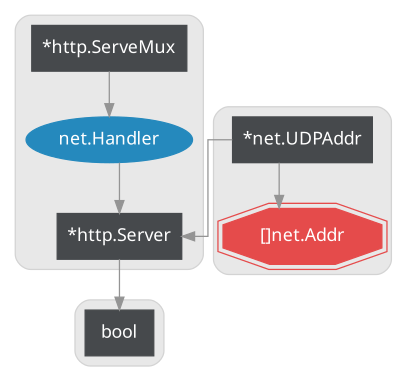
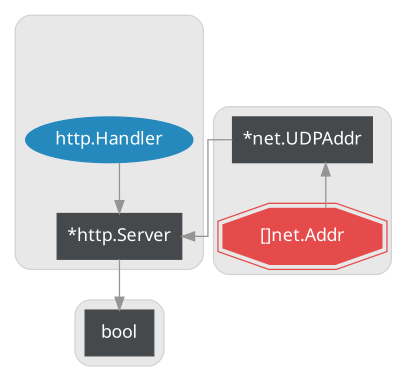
(109, 48) -> none
(109, 140) -> (109, 140)
(279, 179) -> (326, 192)
